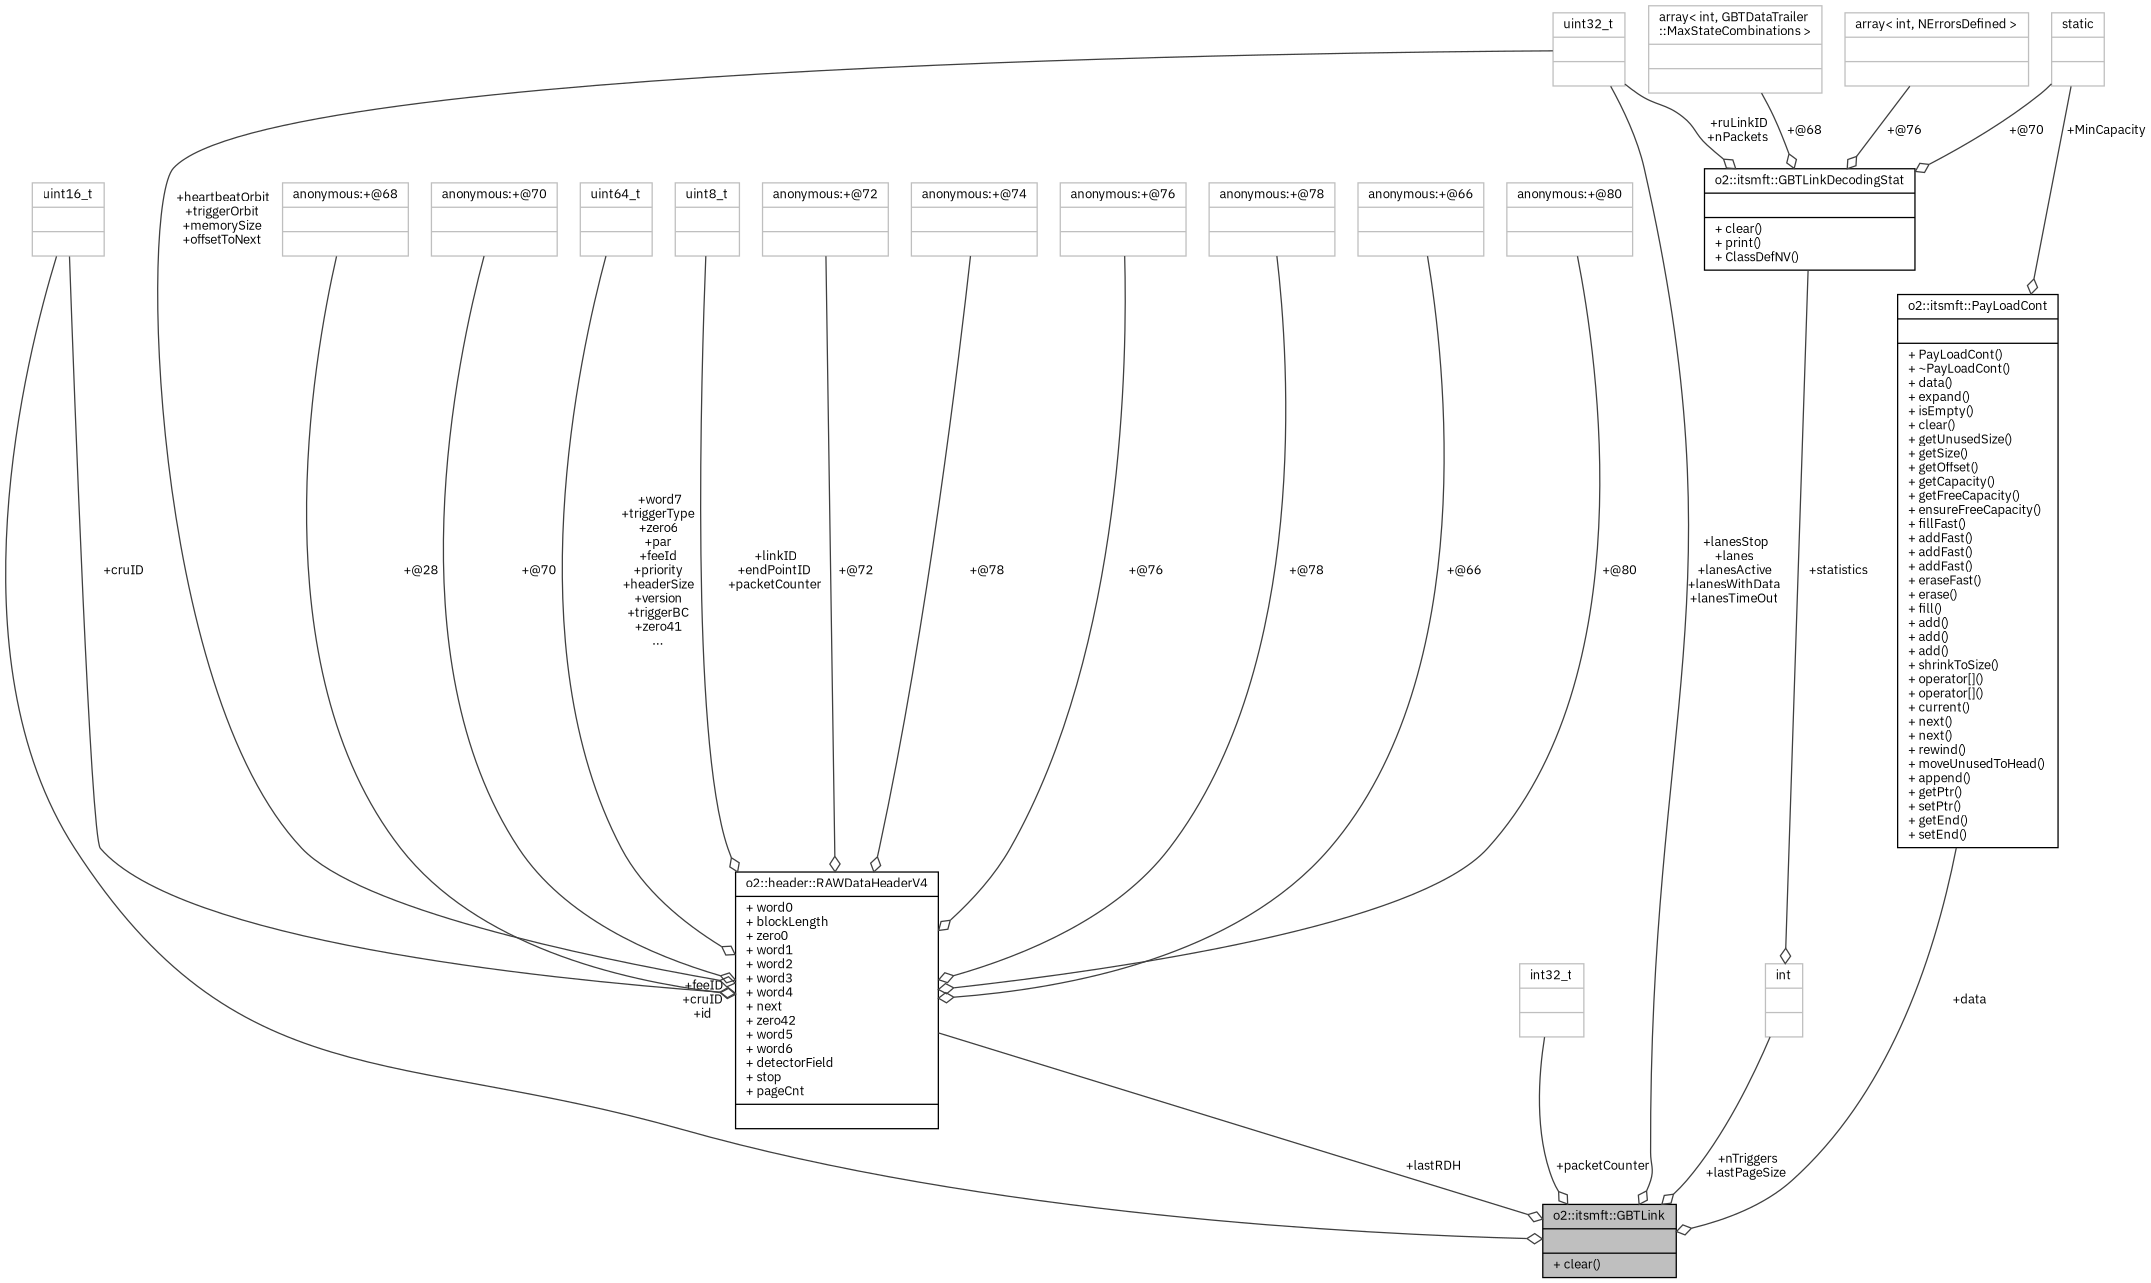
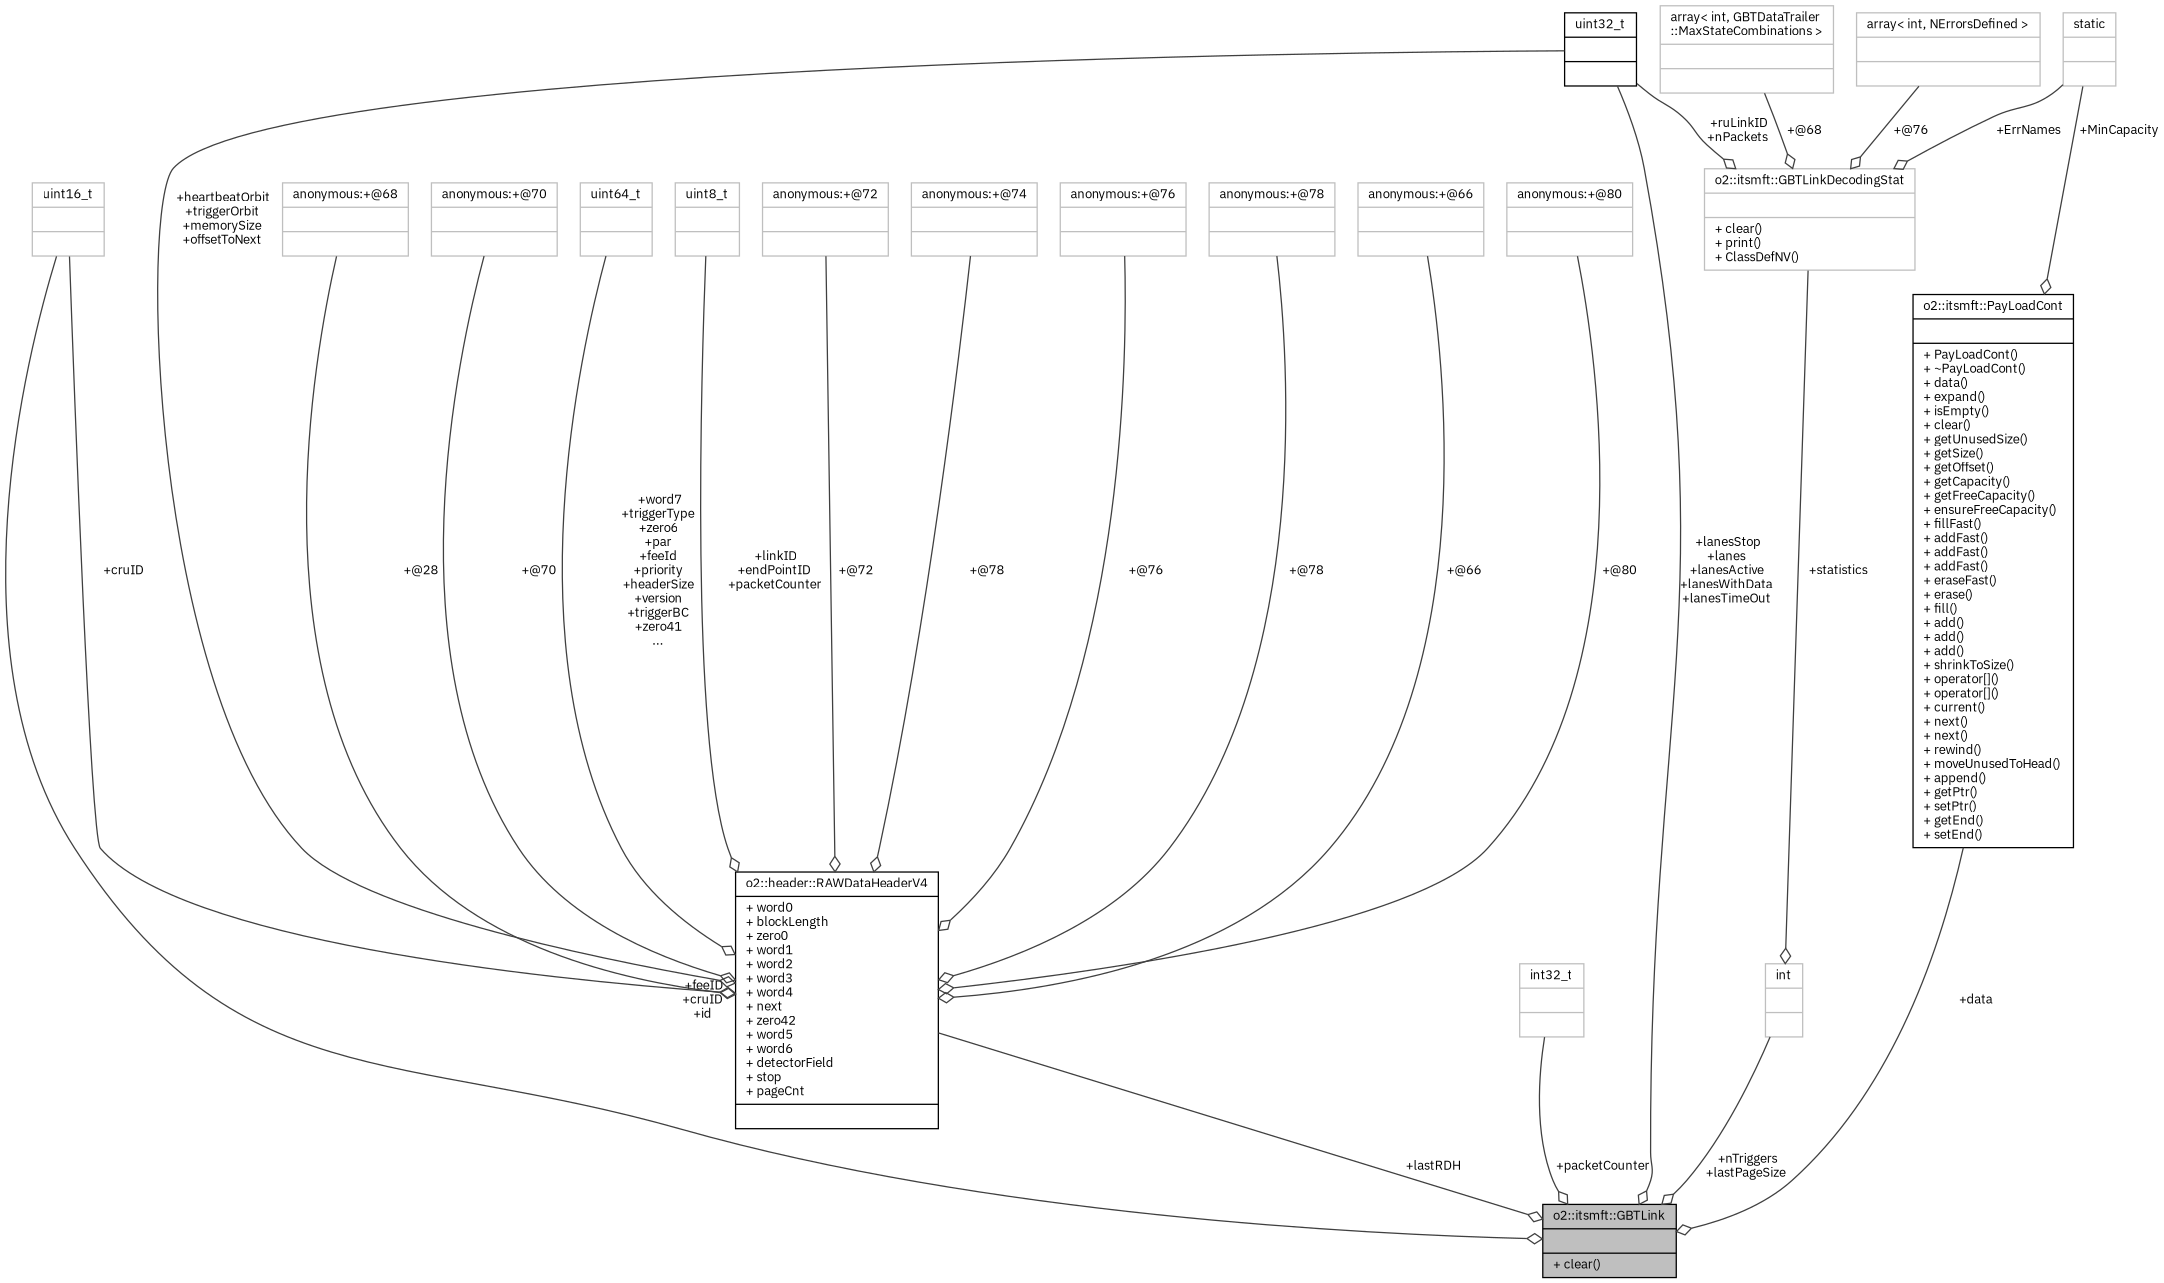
(1589, 49) -> (1601, 49)
(2025, 131) -> (2027, 131)
(1810, 219) -> (1810, 219)
